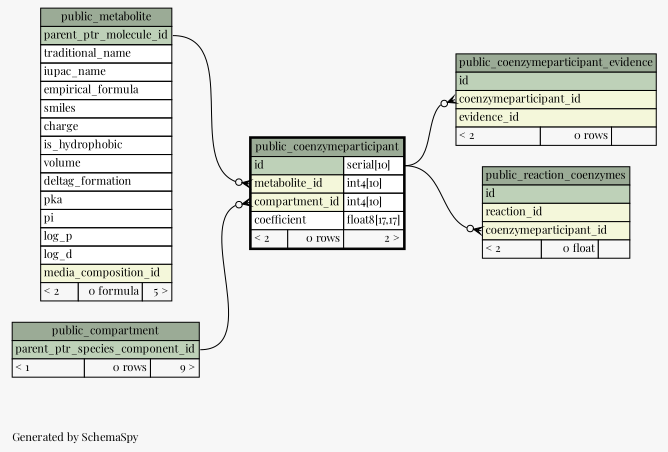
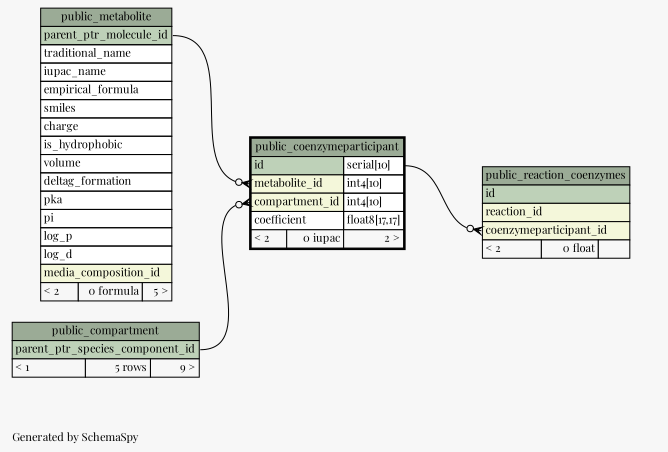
(556, 100) -> none
(323, 238) -> (322, 238)
(130, 368) -> (131, 368)
